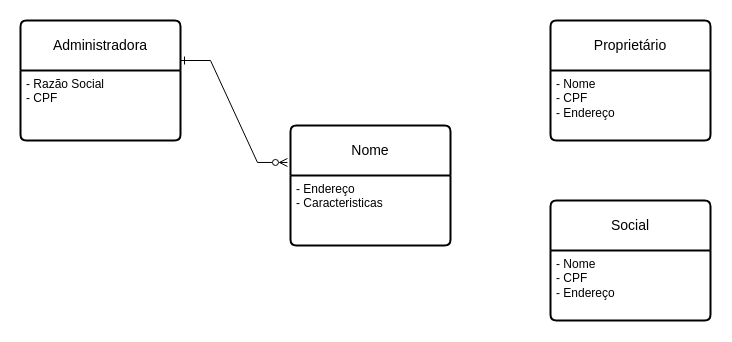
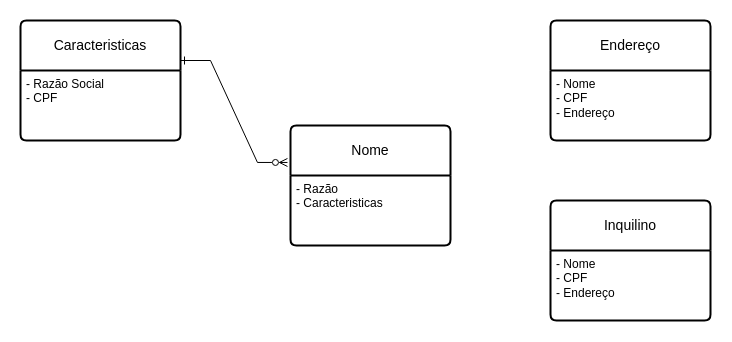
(101, 46) -> (101, 46)
(631, 46) -> (631, 46)
(349, 197) -> (349, 197)
(631, 226) -> (631, 226)
